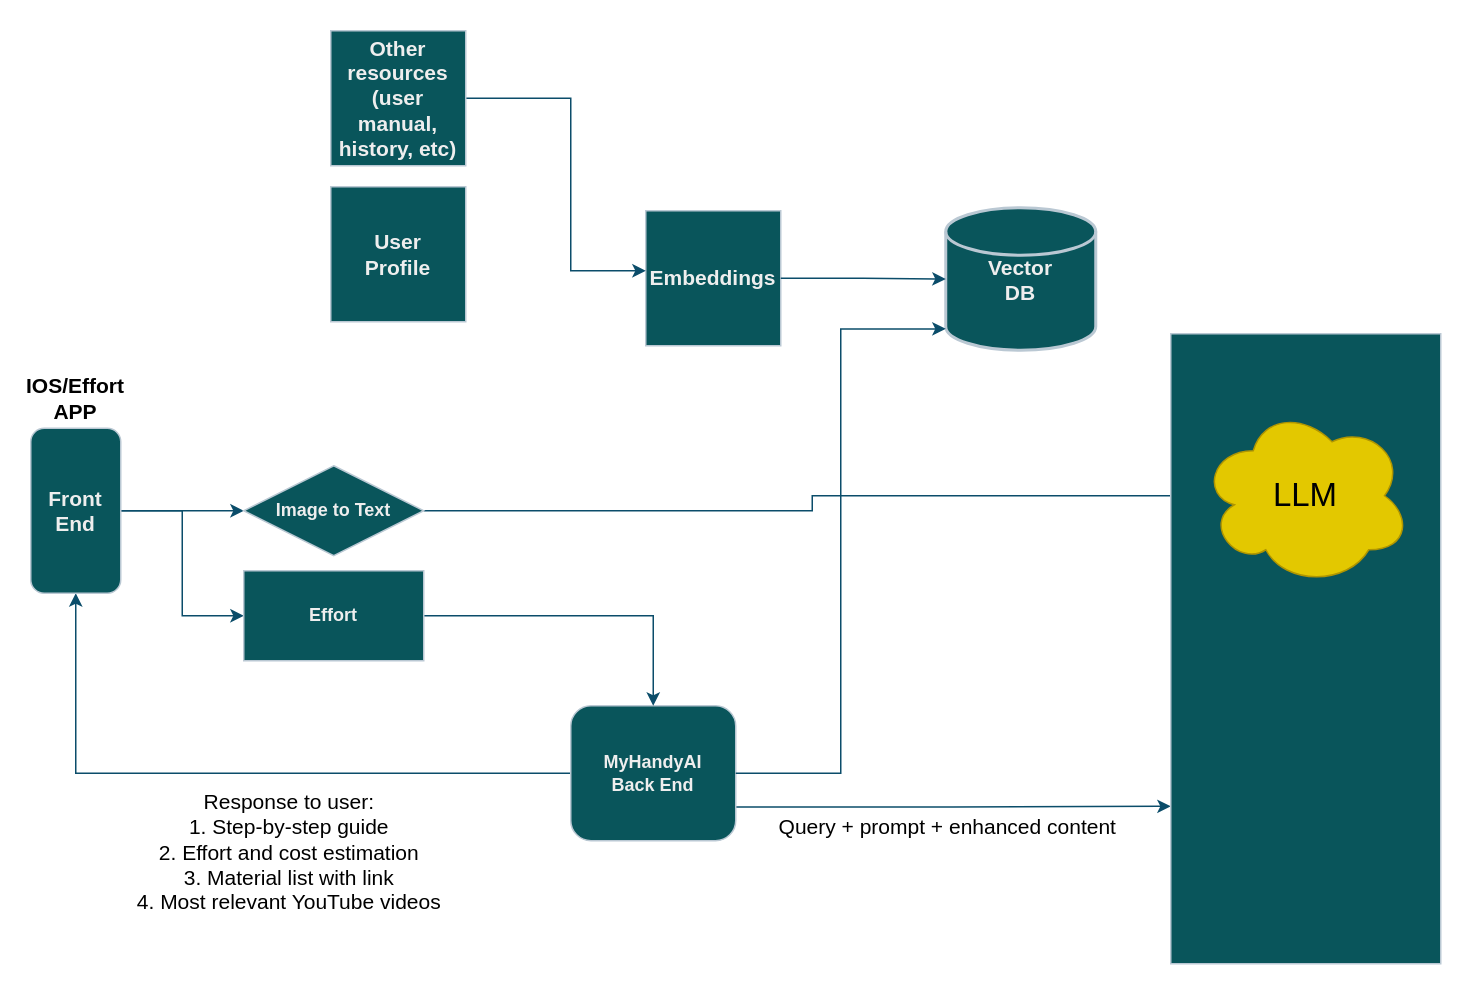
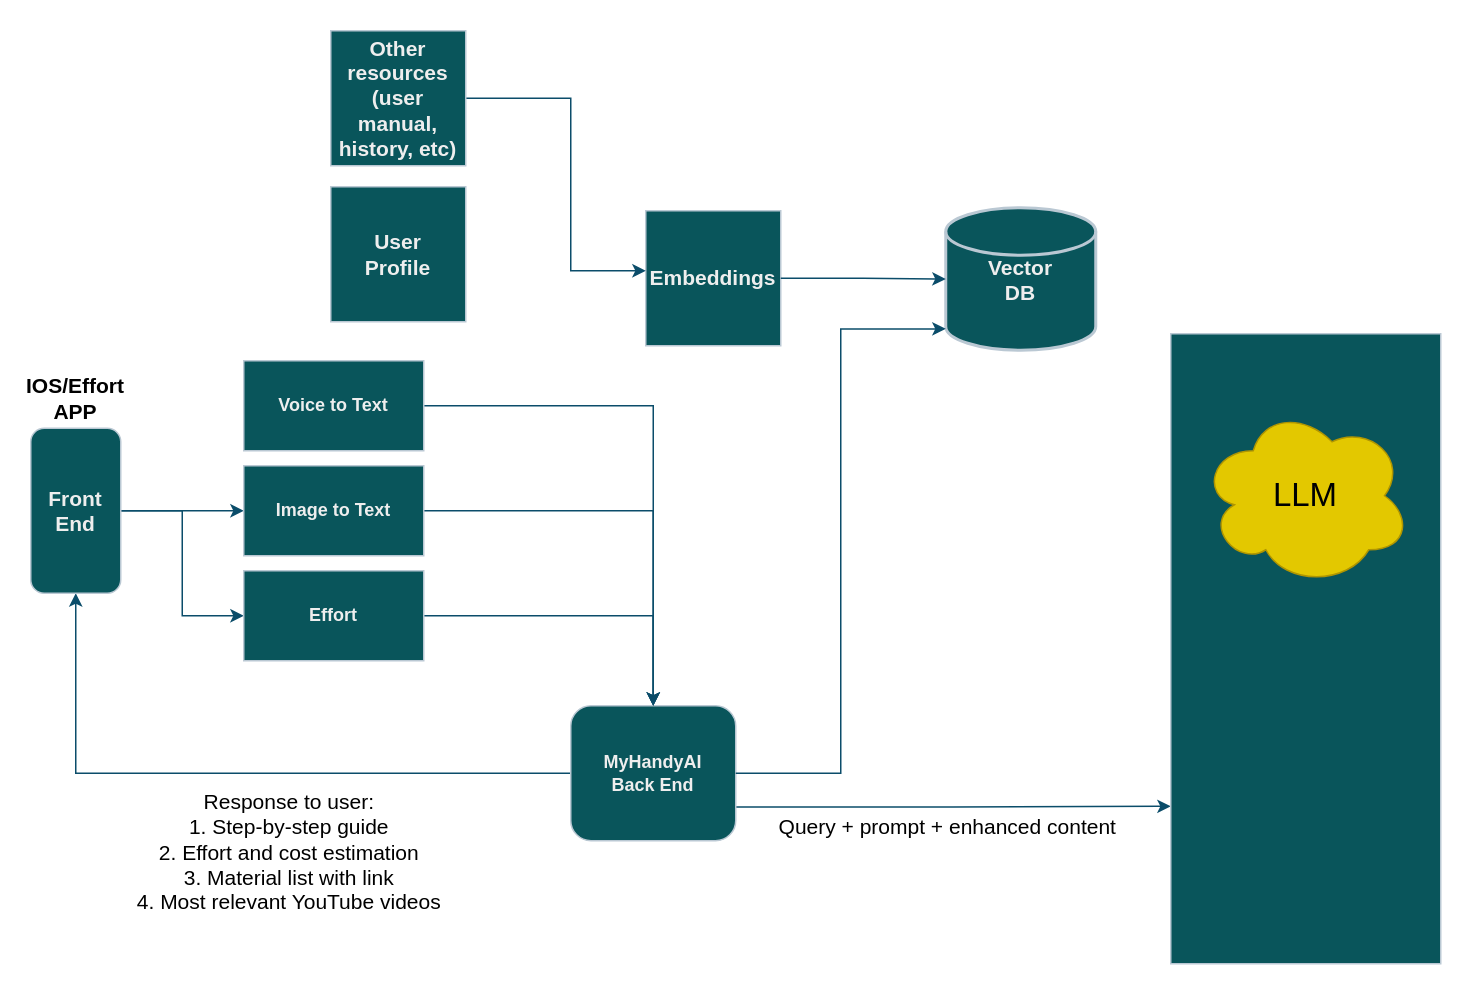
none -> (334, 406)
none -> (589, 406)
(902, 496) -> (650, 511)
(334, 511) -> (334, 511)
